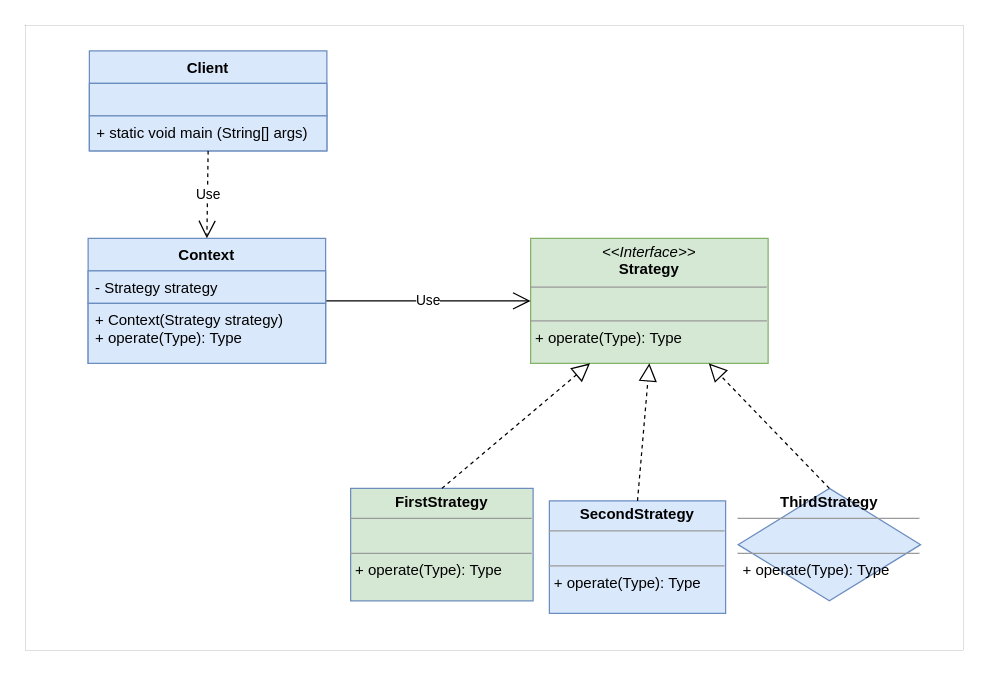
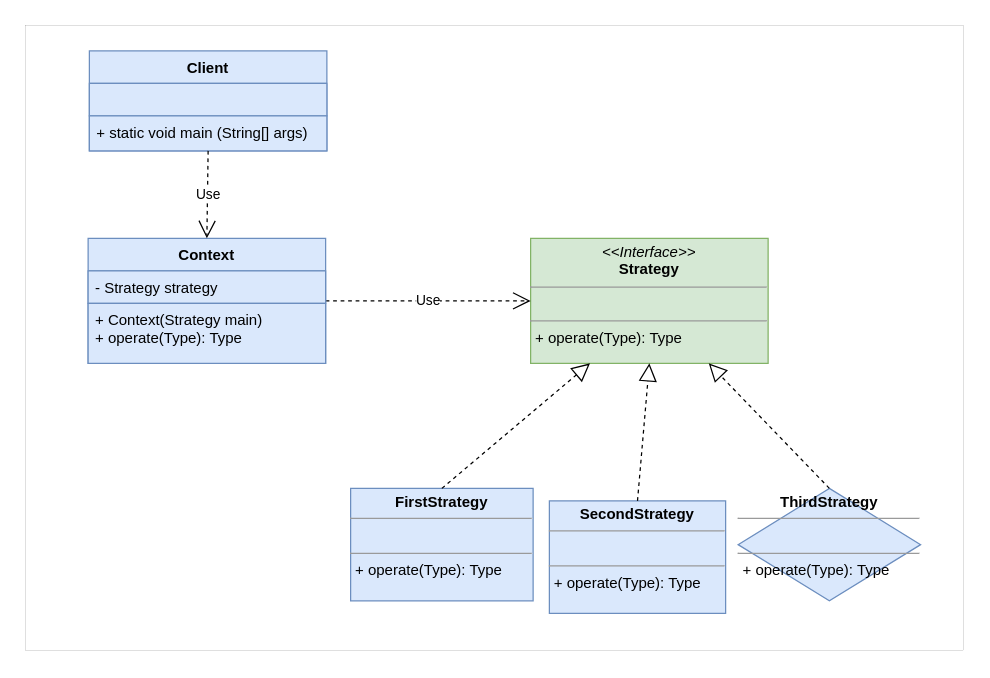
(372, 301) -> (372, 301)
(211, 320) -> (192, 320)
(442, 544) -> (442, 544)
